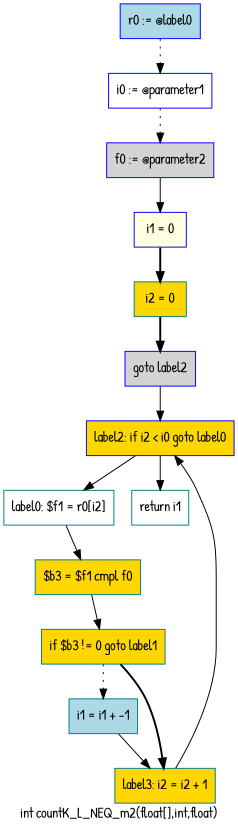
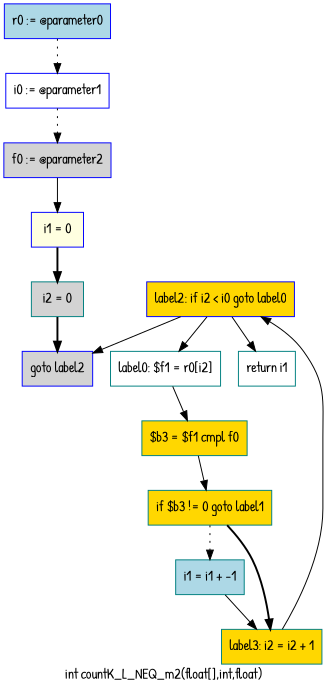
(160, 21) -> (57, 21)
(160, 299) -> (57, 299)
(160, 399) -> (141, 333)
